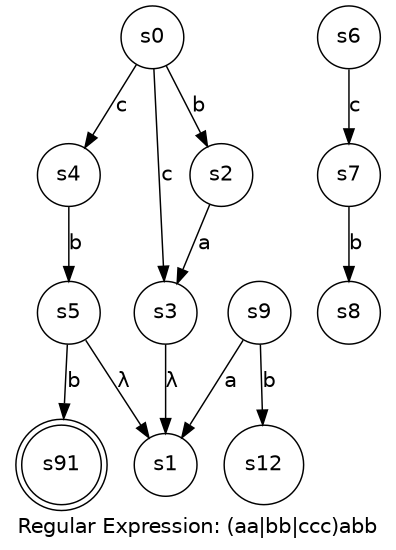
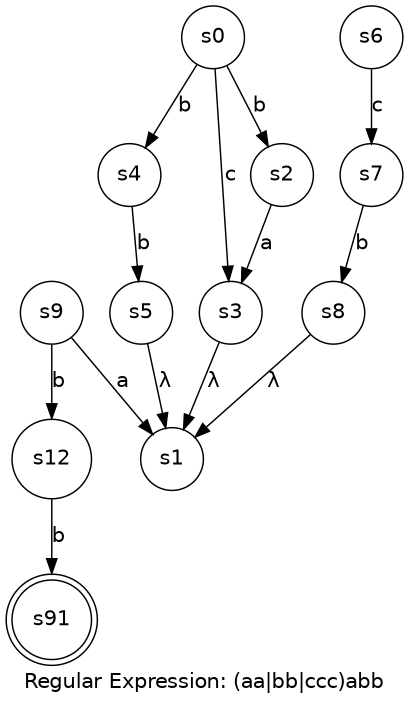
(122, 106) -> (185, 106)
(66, 374) -> (52, 529)
none -> (258, 381)
